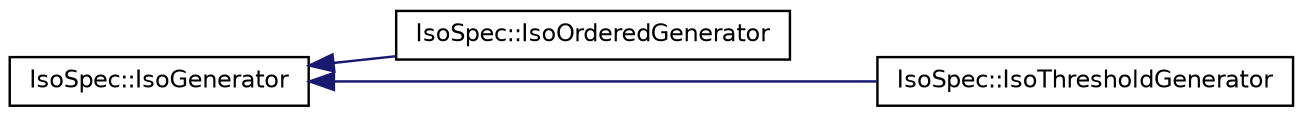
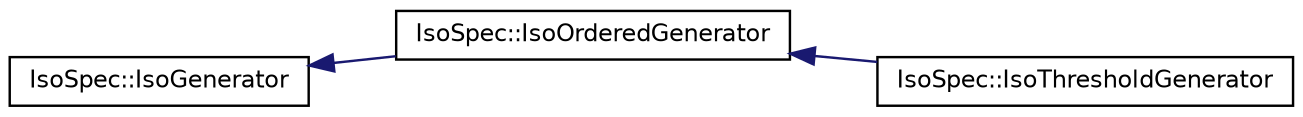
(606, 81) -> (846, 59)
